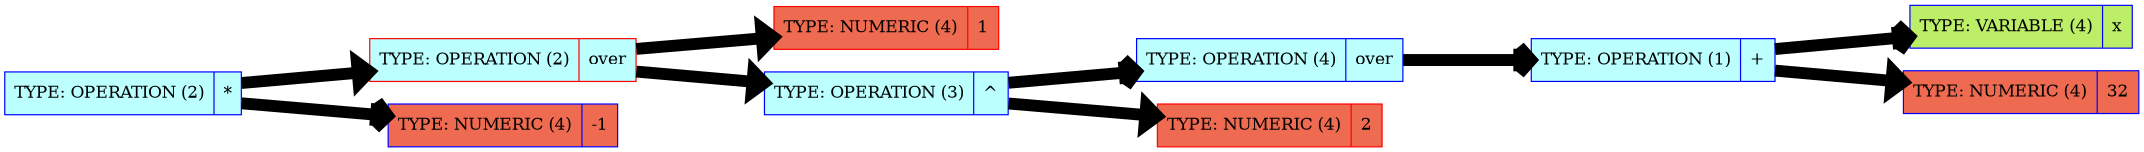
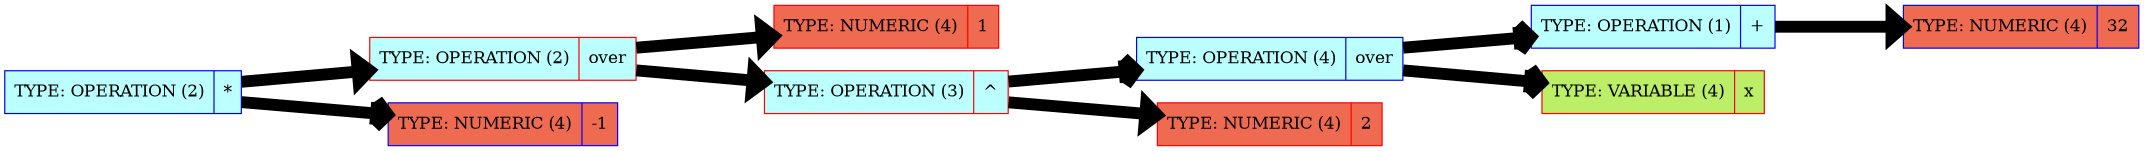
(2021, 27) -> (1653, 92)
(1836, 43) -> (1466, 76)
(886, 93) -> (886, 92)
